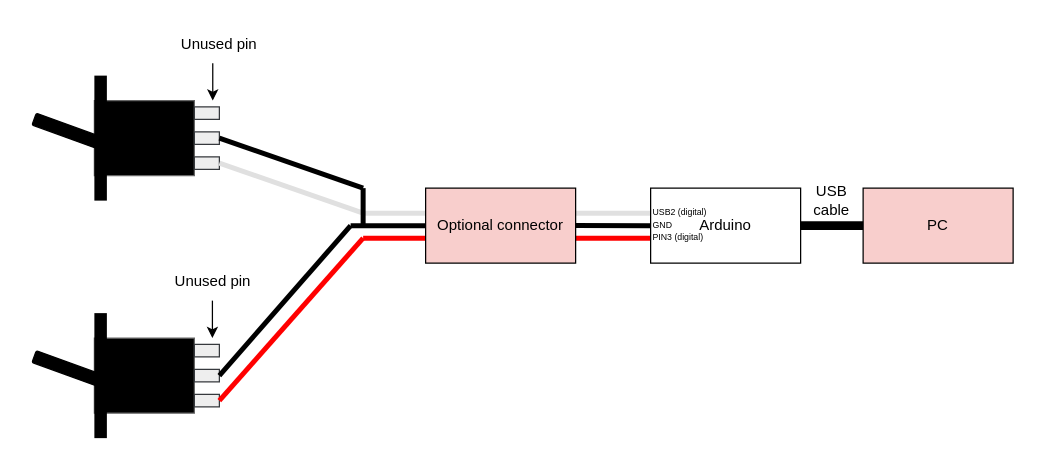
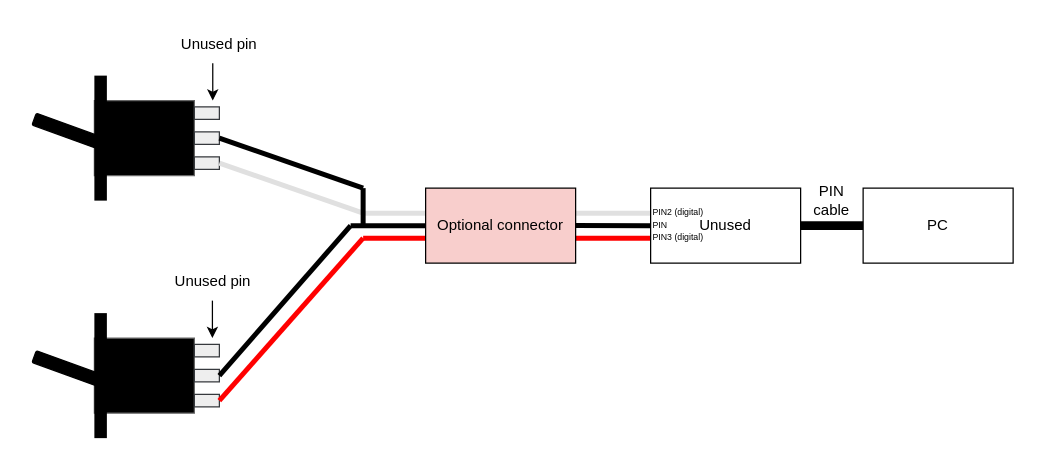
(832, 201) -> (832, 201)
(683, 213) -> (683, 213)
(660, 226) -> (660, 226)
(726, 226) -> (726, 226)
(938, 226) -> (938, 226)
